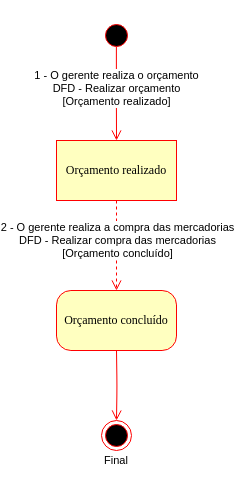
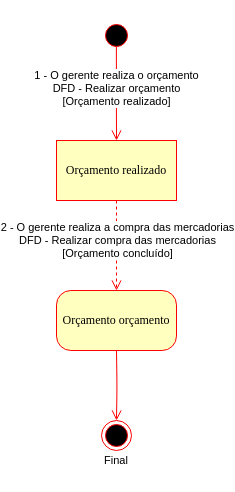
(117, 321) -> (117, 321)
